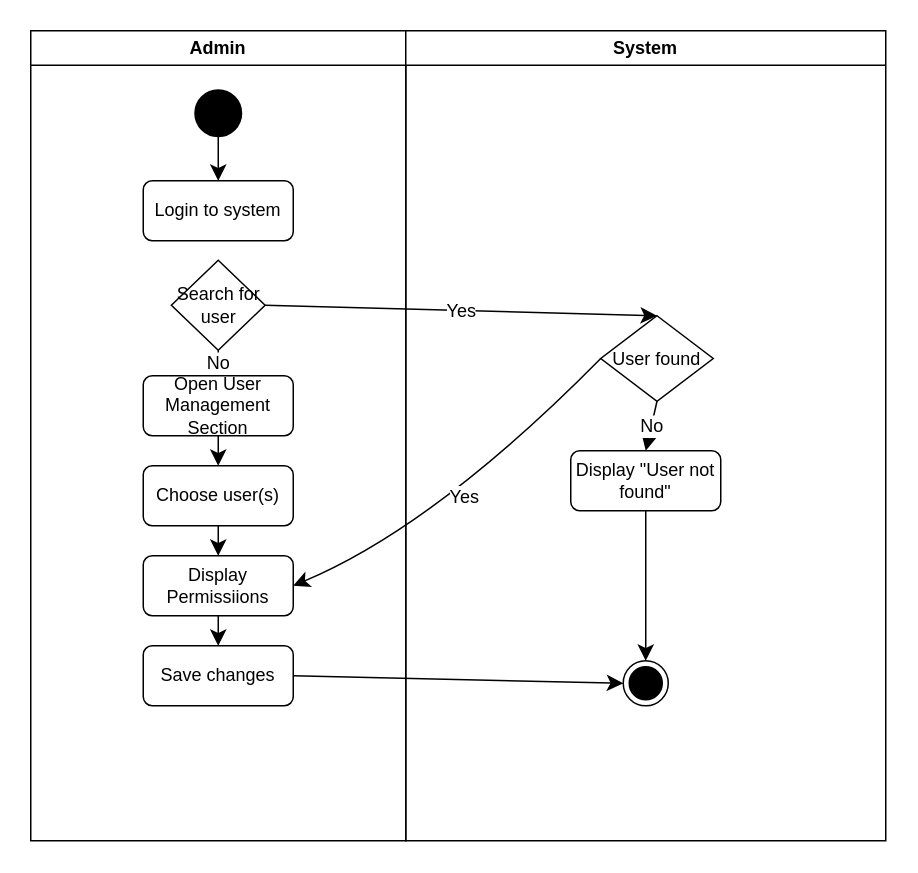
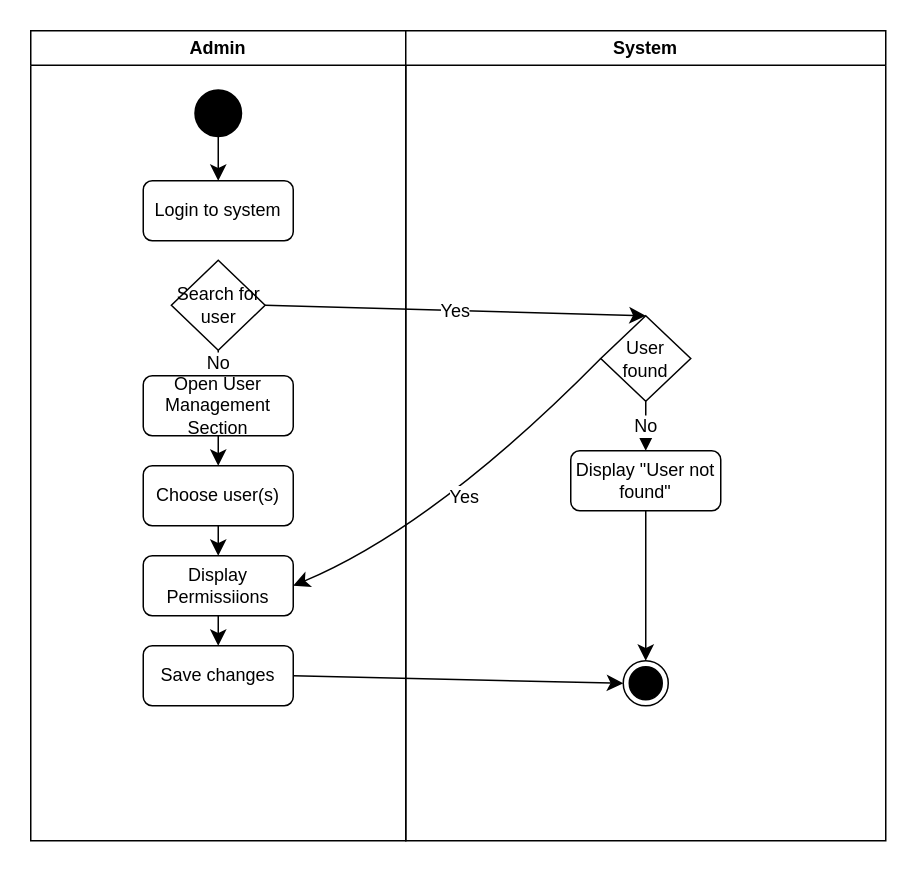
(657, 359) -> (646, 359)
